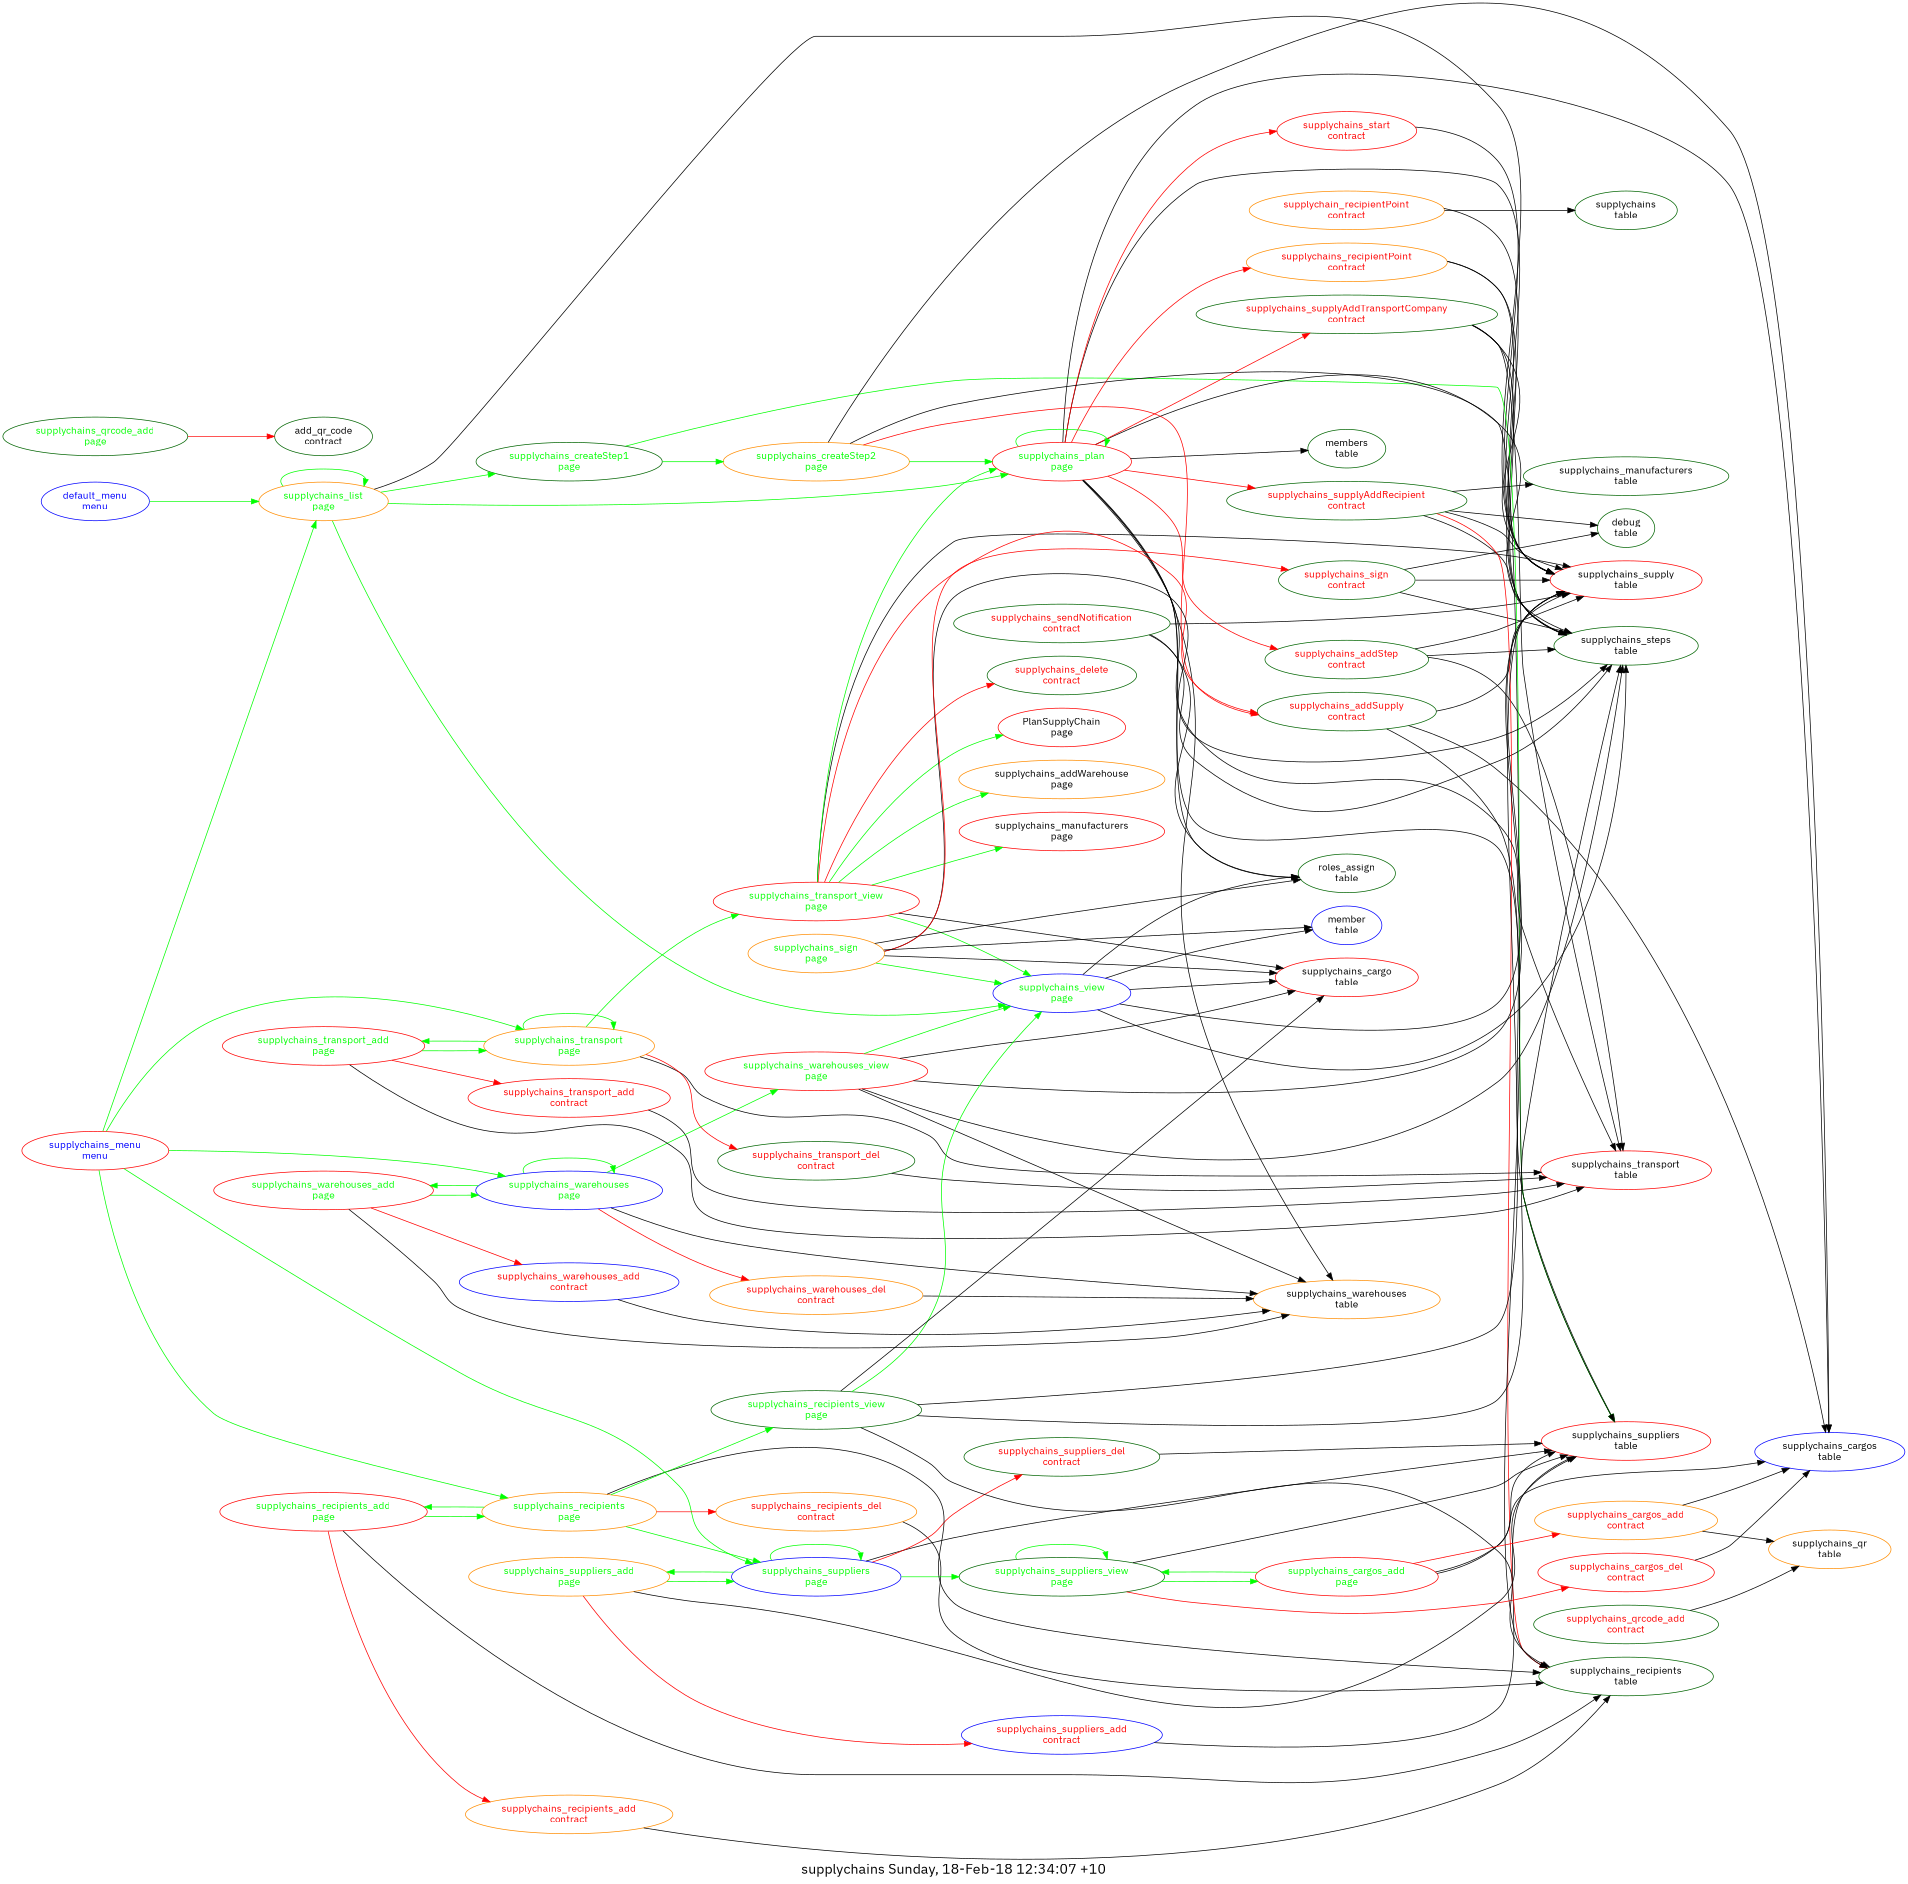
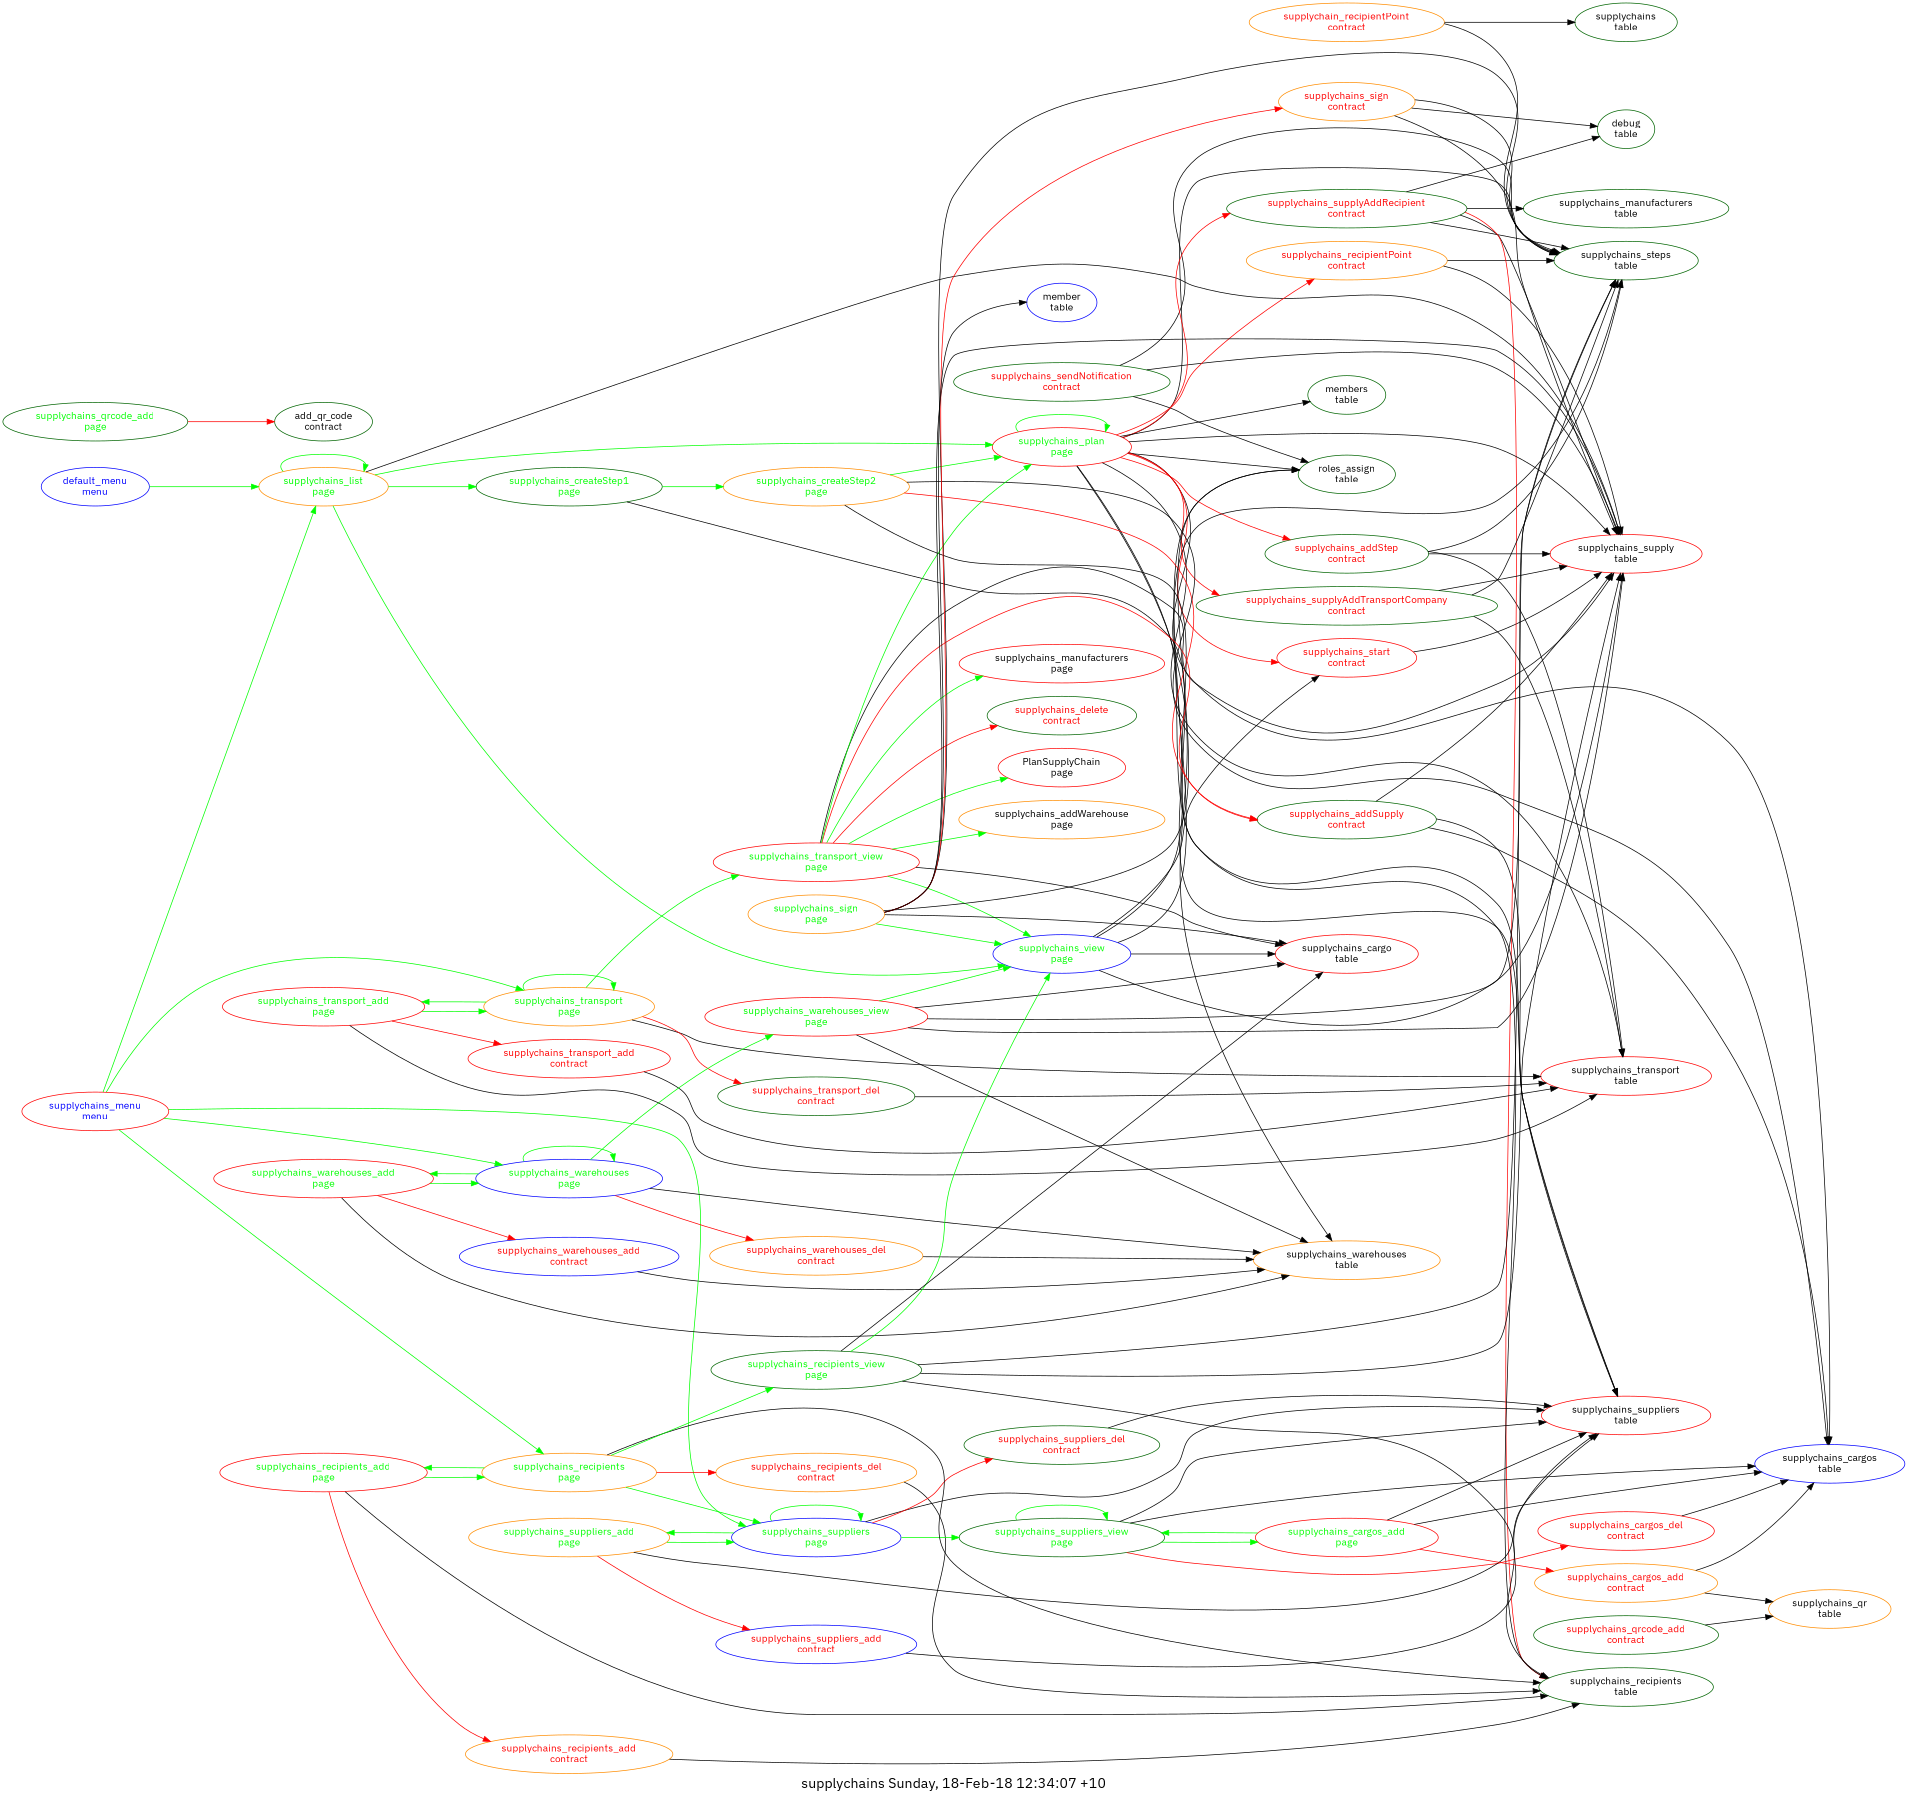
none -> (1041, 344)
(1485, 387) -> (1209, 911)
(1347, 580) -> (1347, 102)
(1204, 950) -> (1191, 802)
none -> (1438, 1485)
